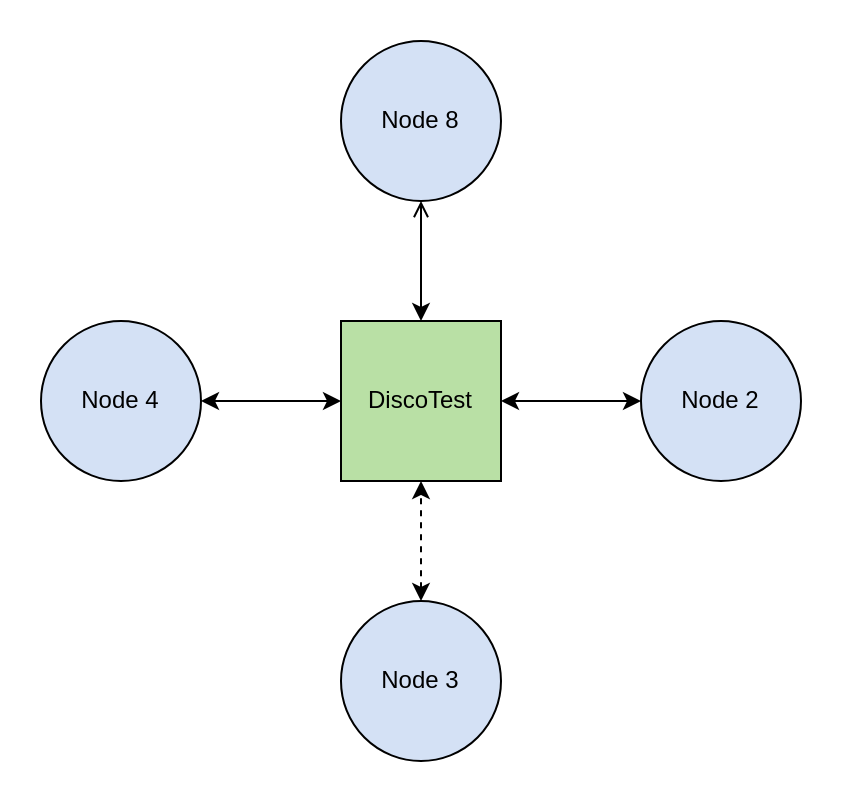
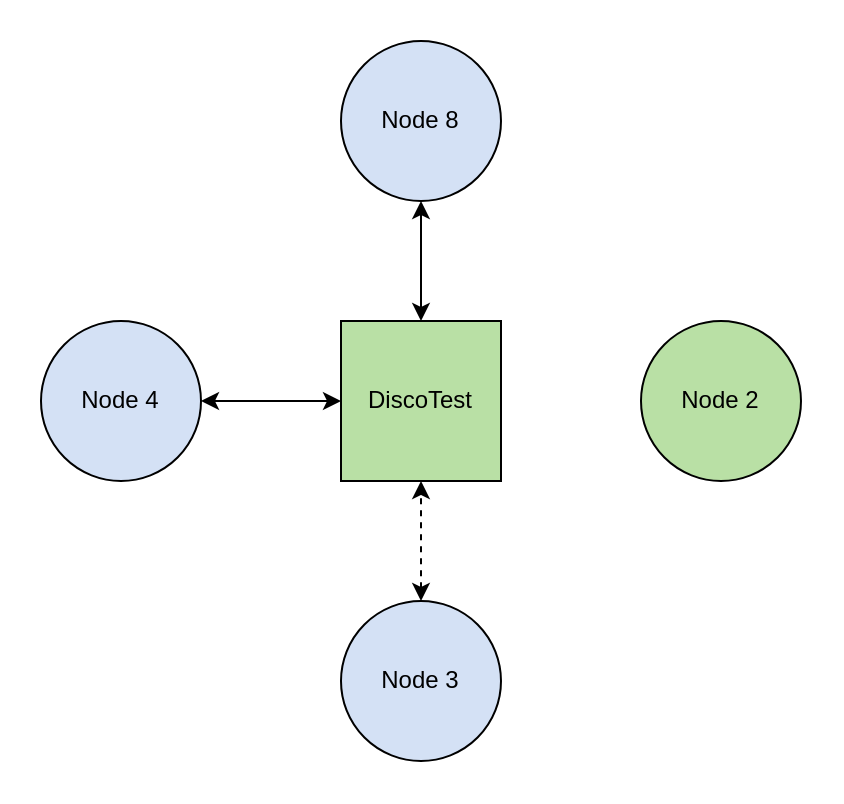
(421, 213) -> (421, 216)
(571, 401) -> none
(721, 401) -> (721, 401)
